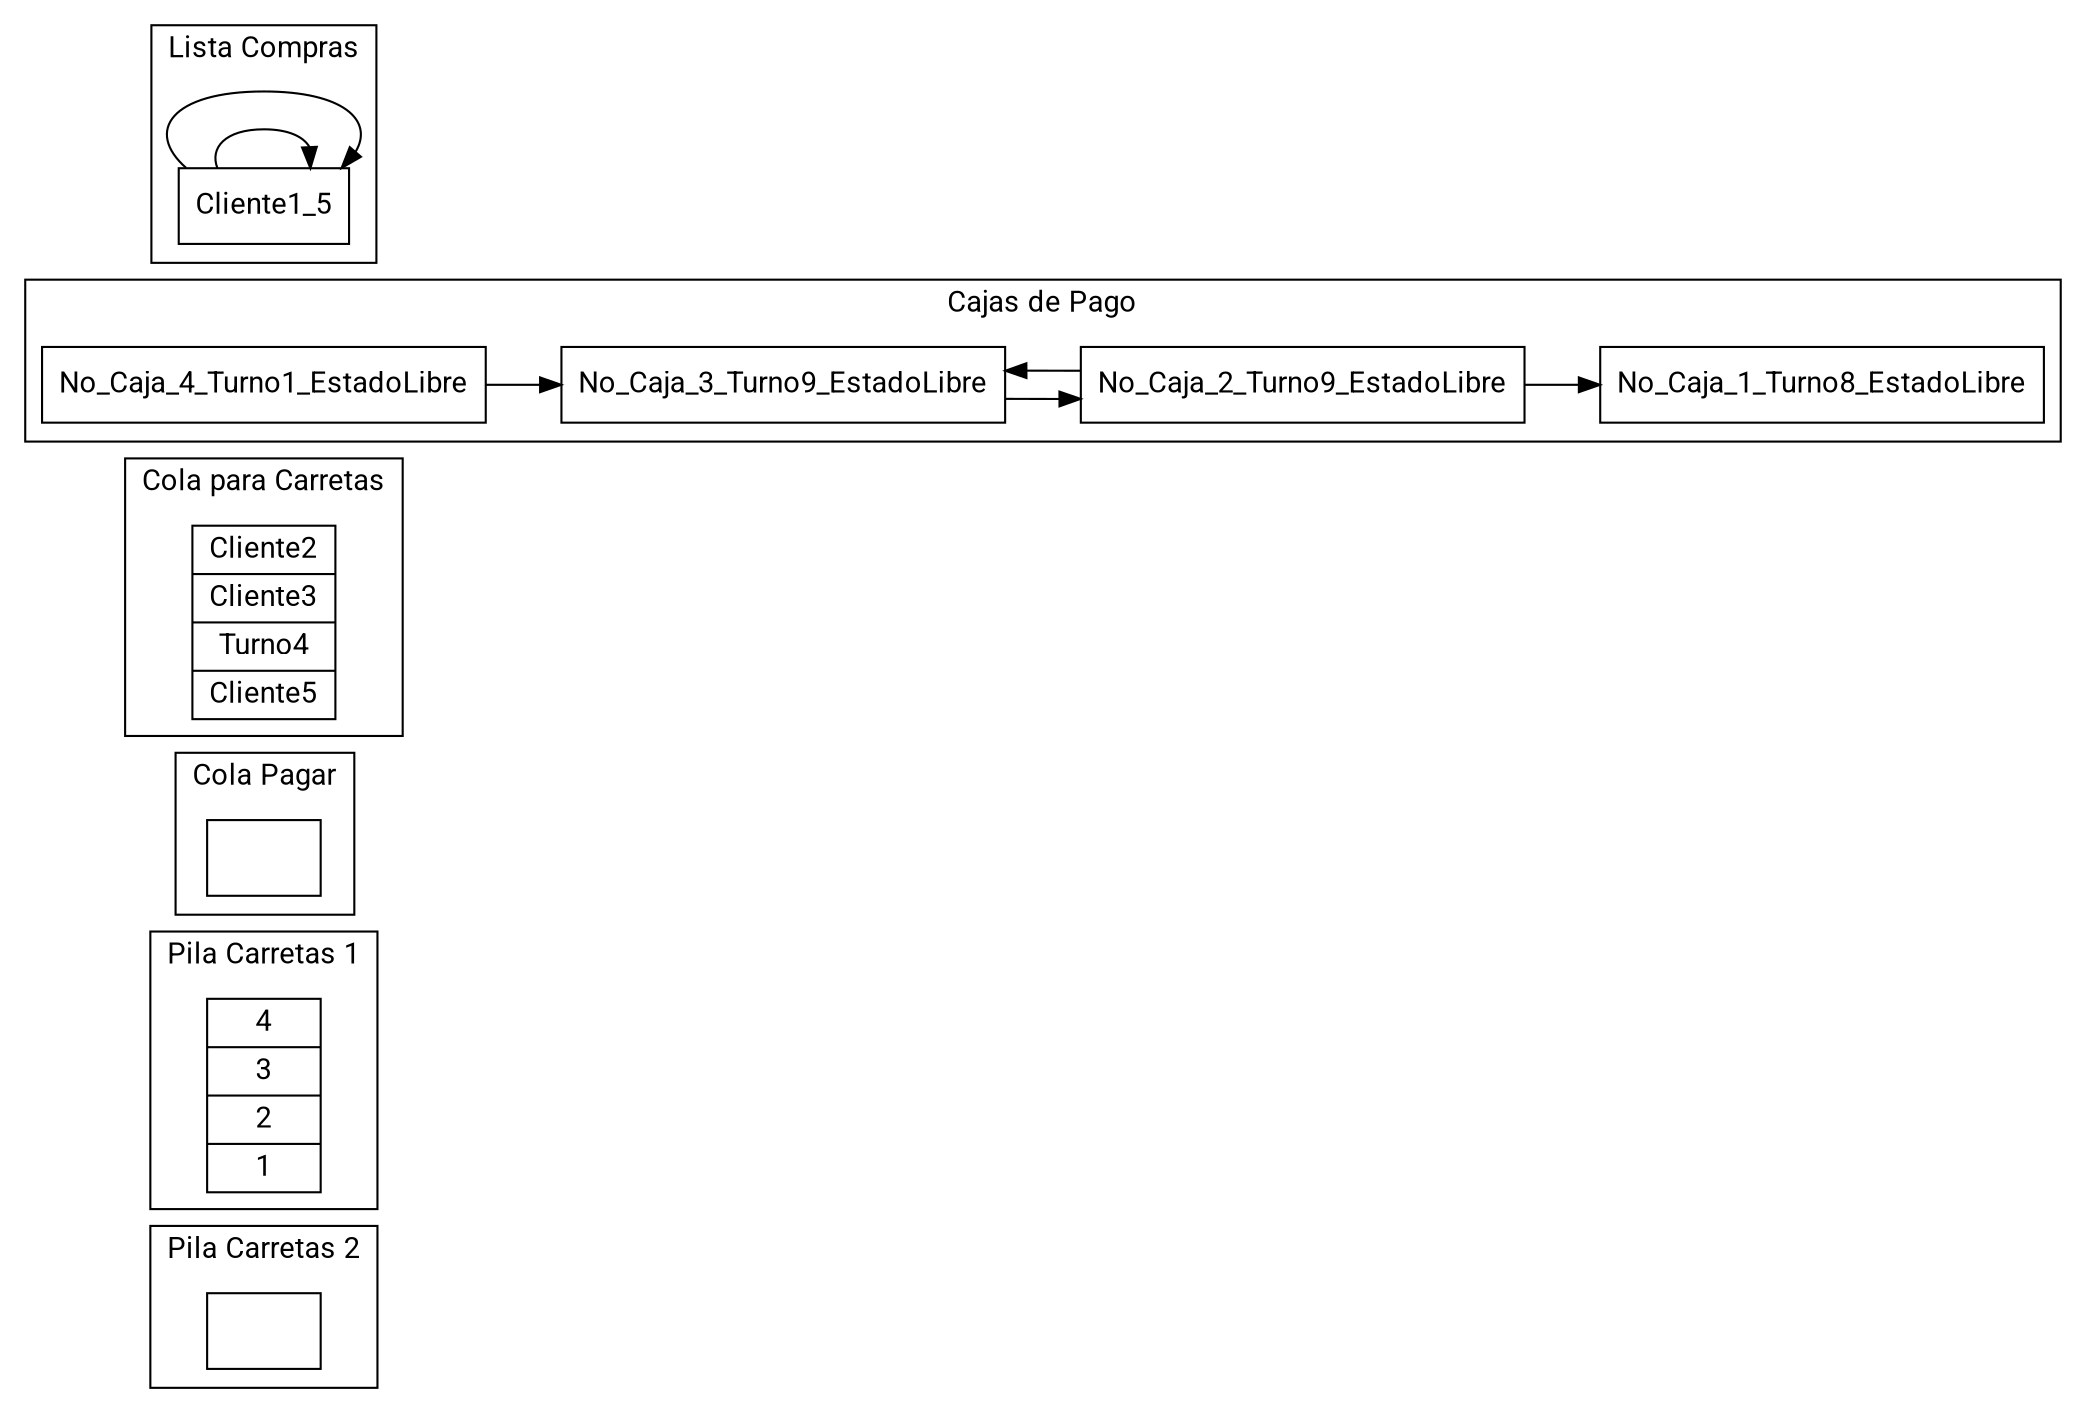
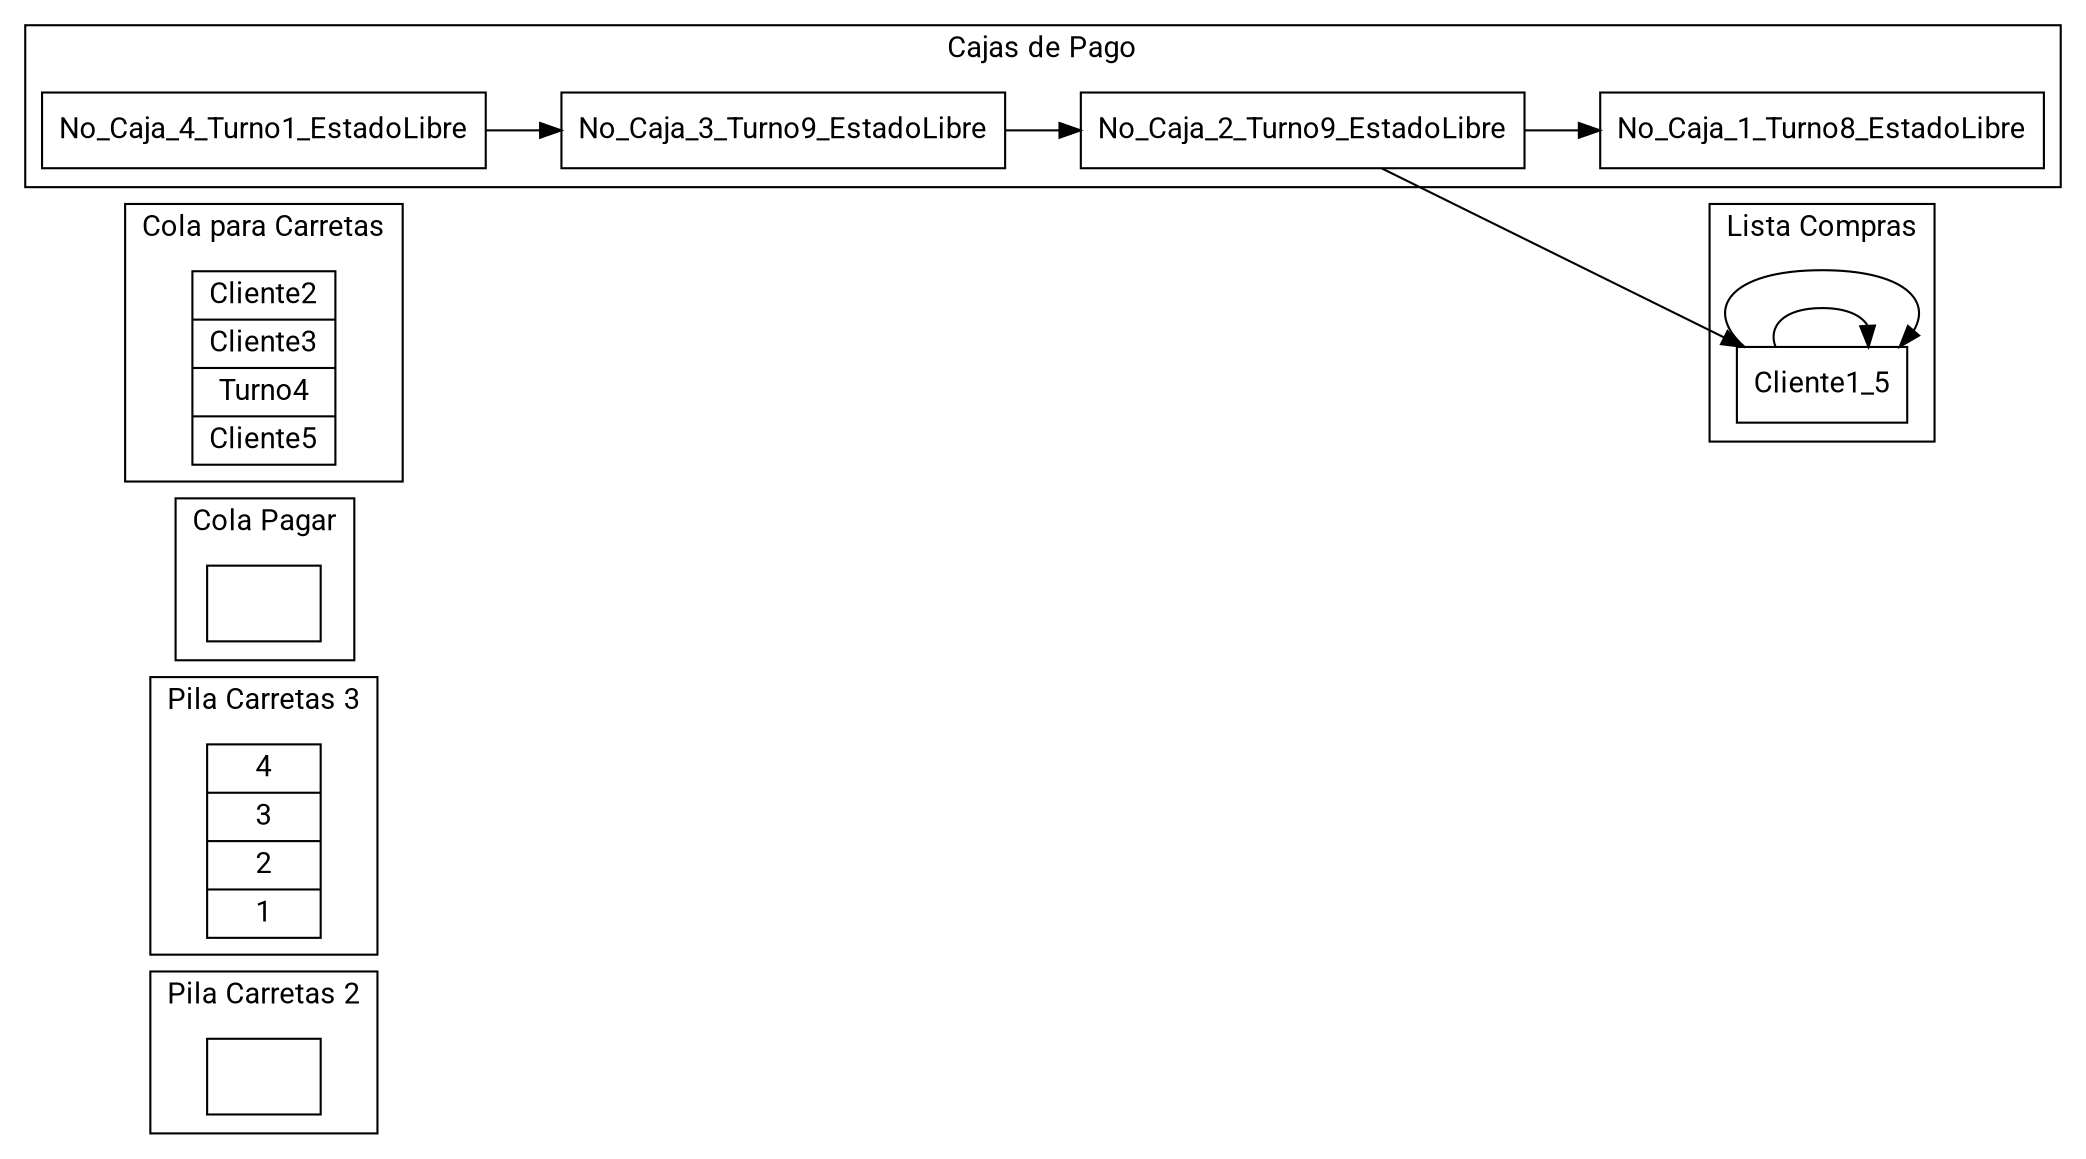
(1053, 371) -> (1553, 253)
(264, 956) -> (264, 701)
